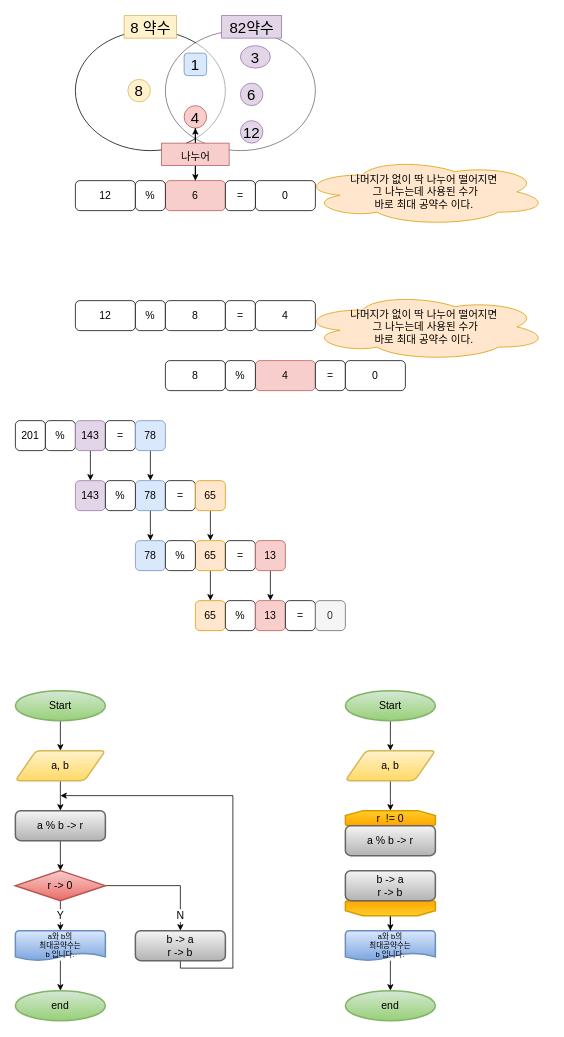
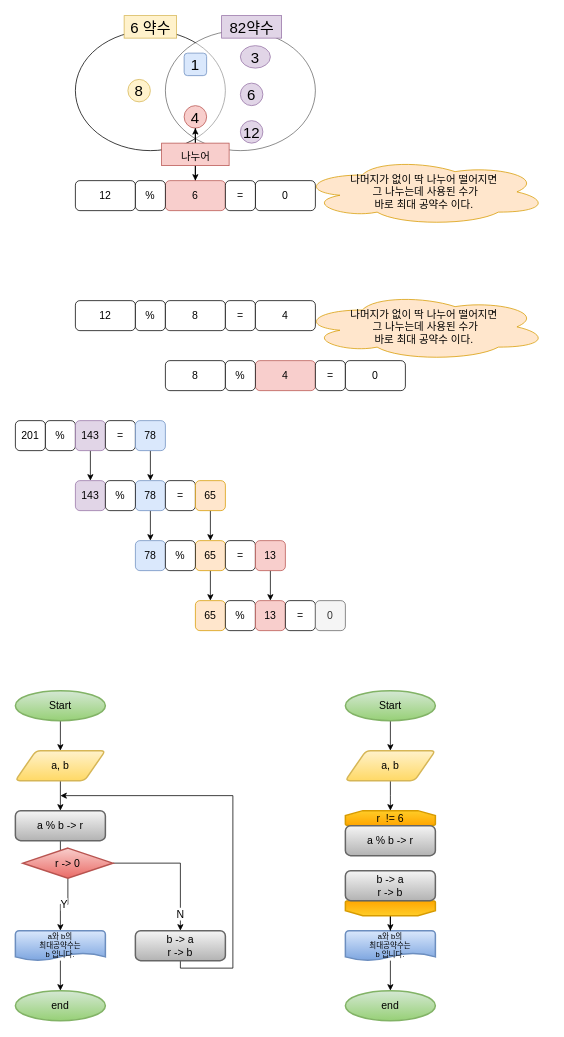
(151, 27) -> (151, 27)
(390, 818) -> (390, 818)
(60, 885) -> (68, 863)
